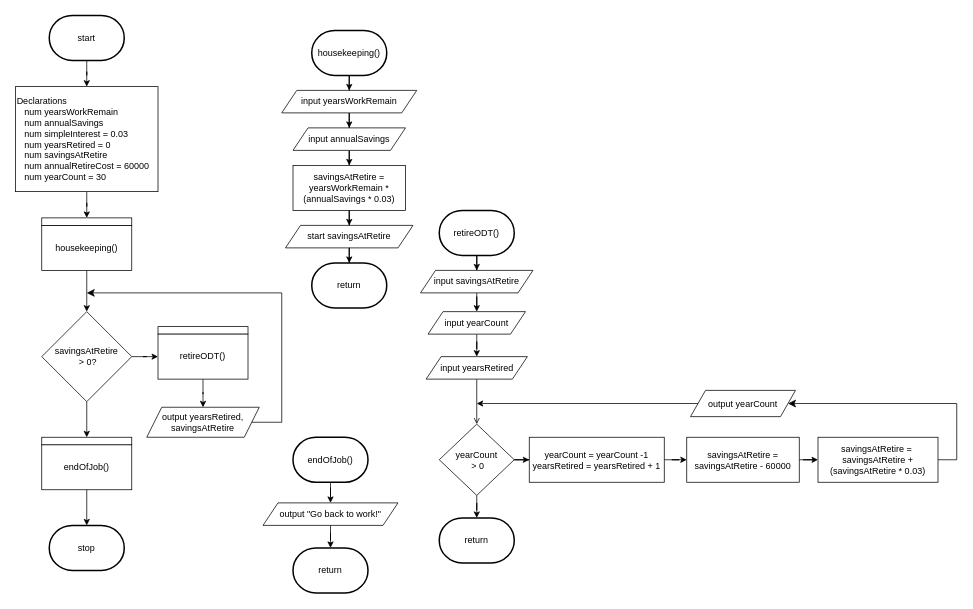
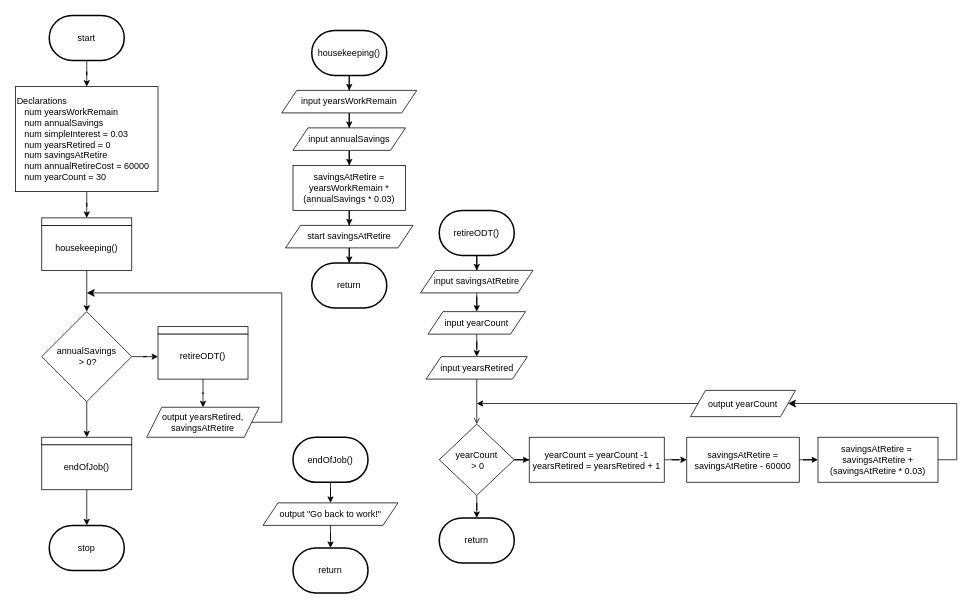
(87, 357) -> (87, 357)
